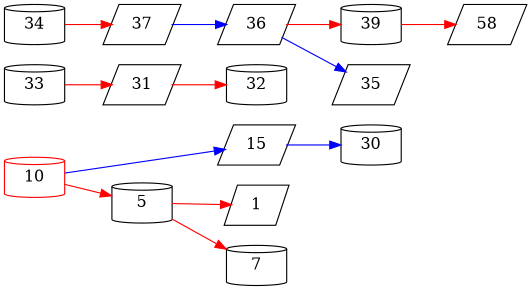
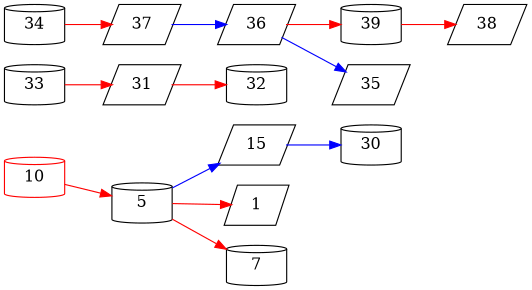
(487, 25) -> (487, 25)
(140, 162) -> (191, 178)
